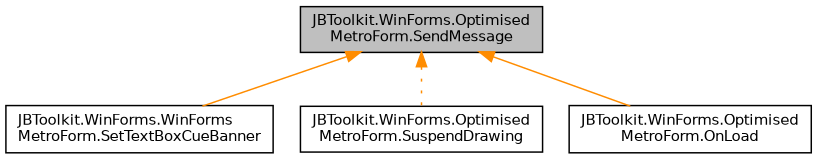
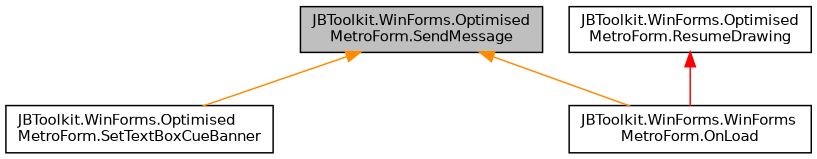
none -> (690, 30)
(140, 129) -> (140, 129)
(422, 129) -> none
(690, 129) -> (690, 129)
